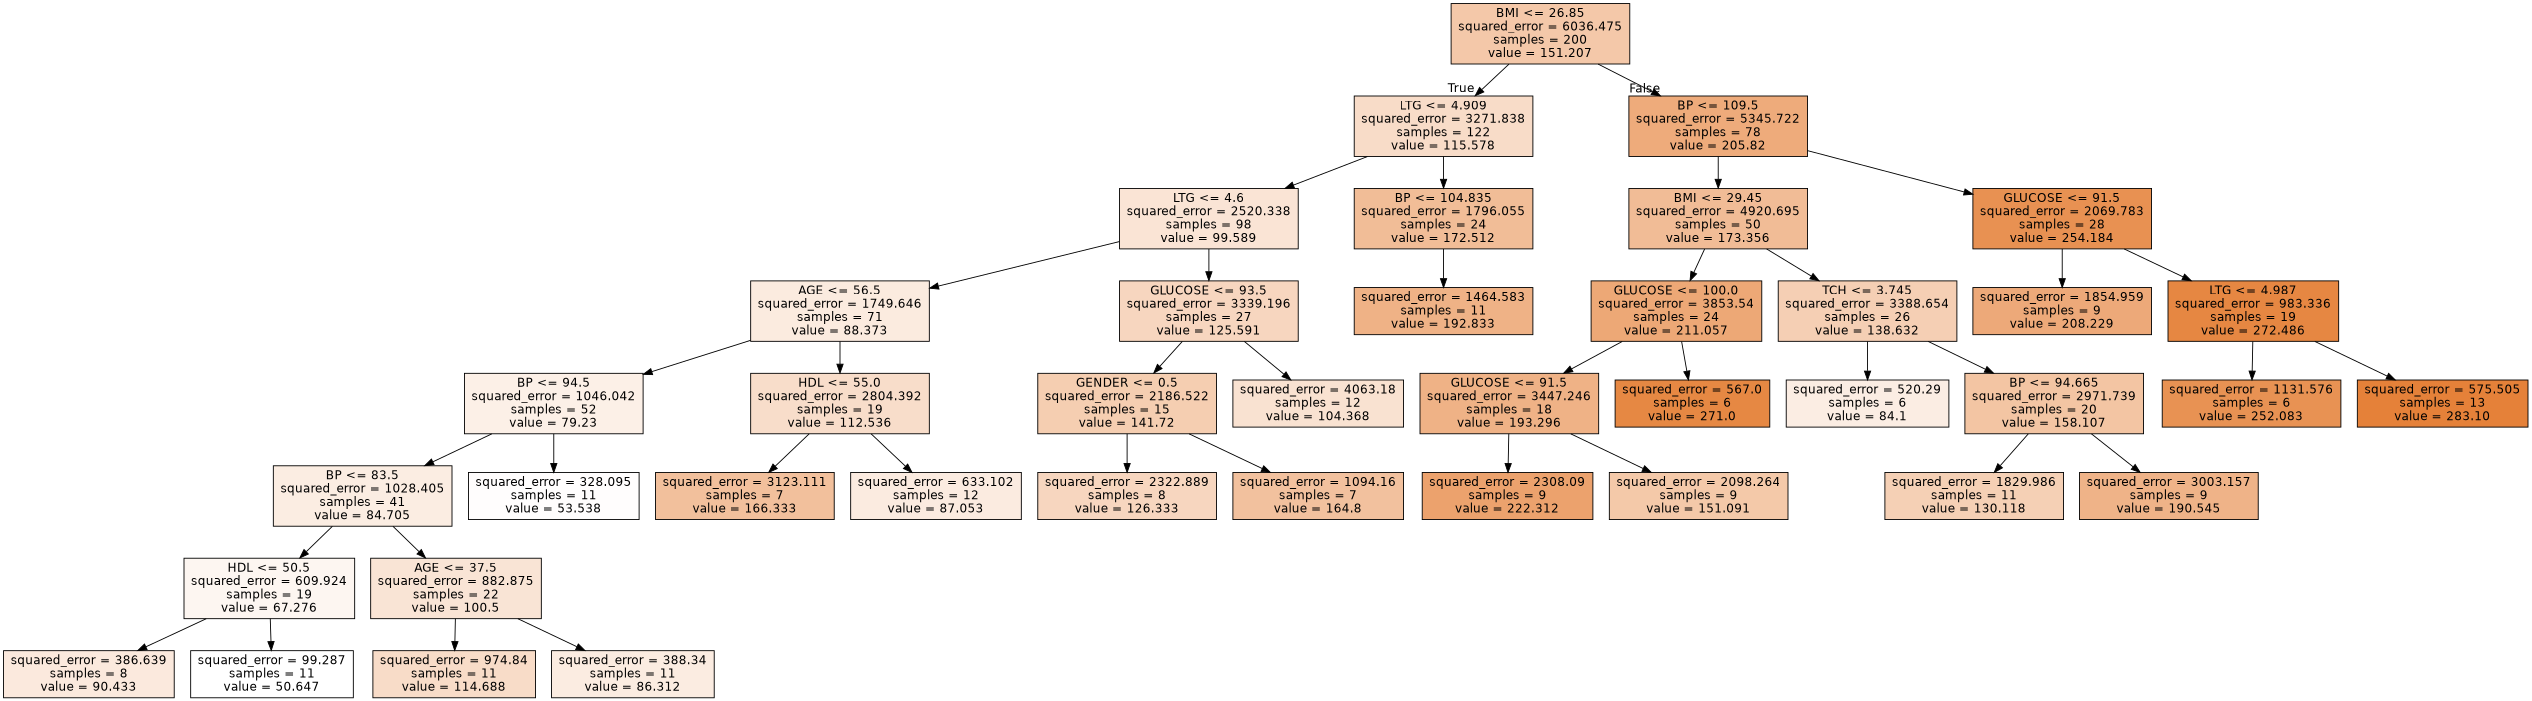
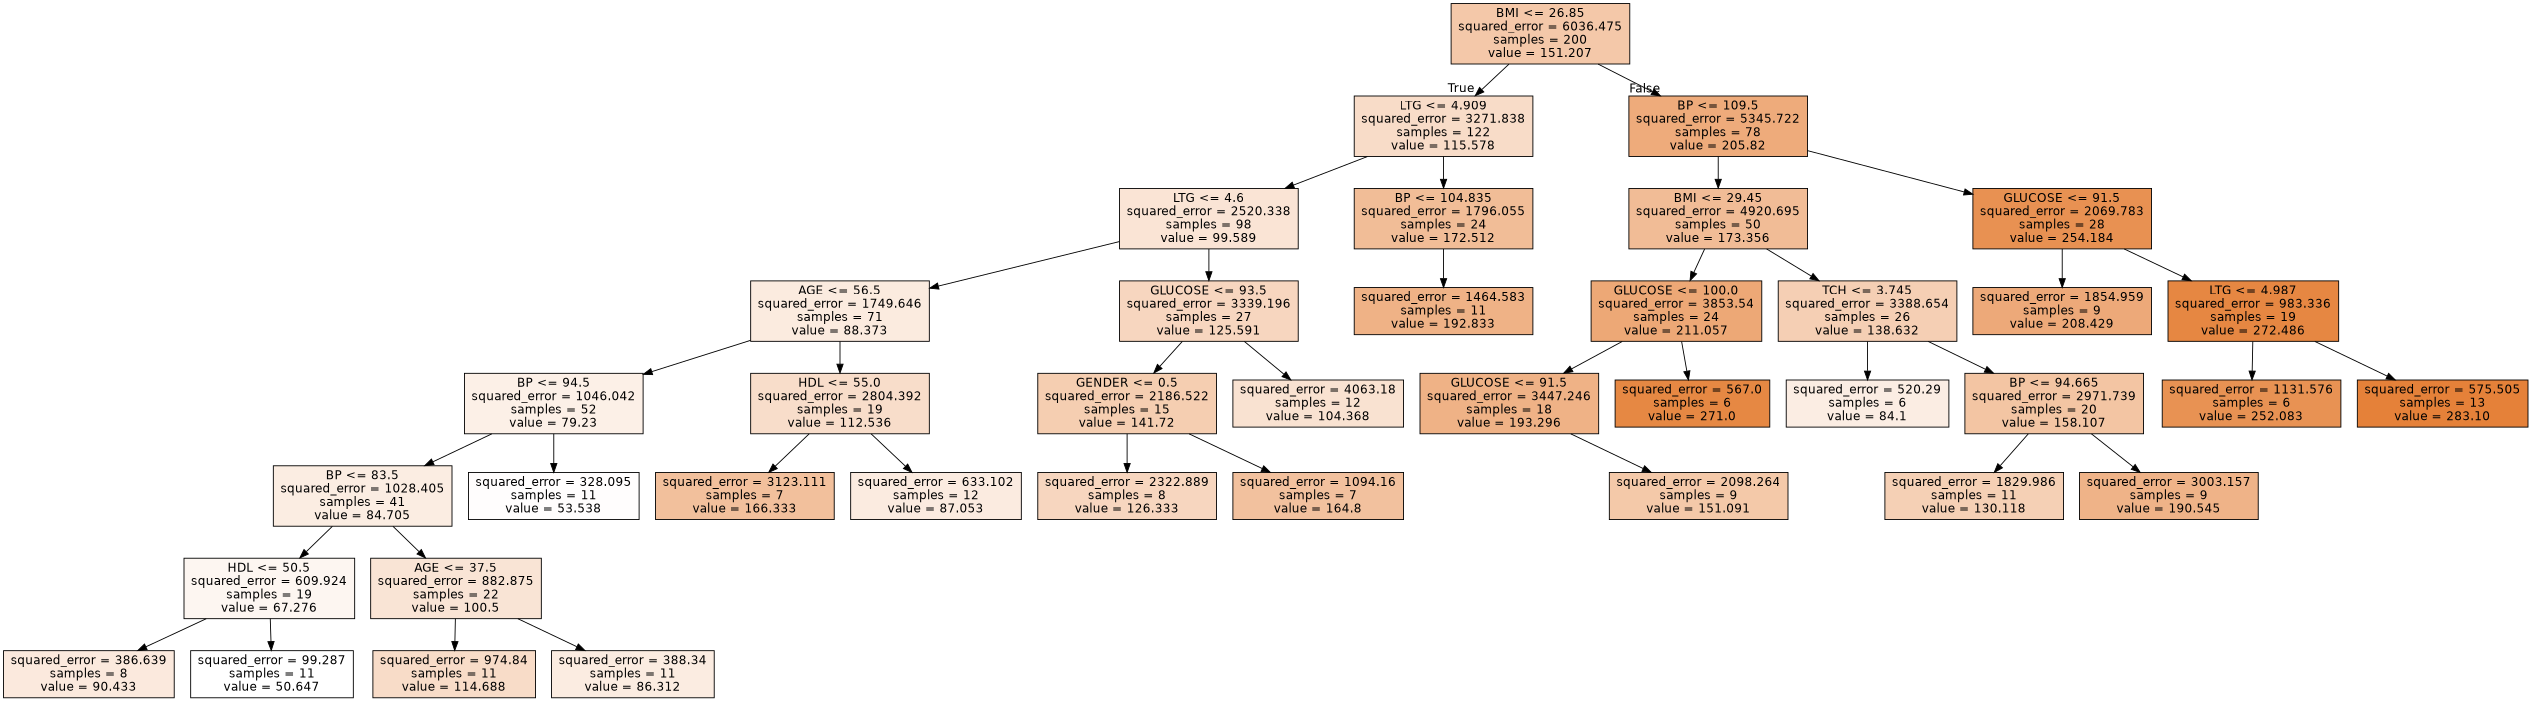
(2062, 311) -> (2062, 311)
(1508, 496) -> none
